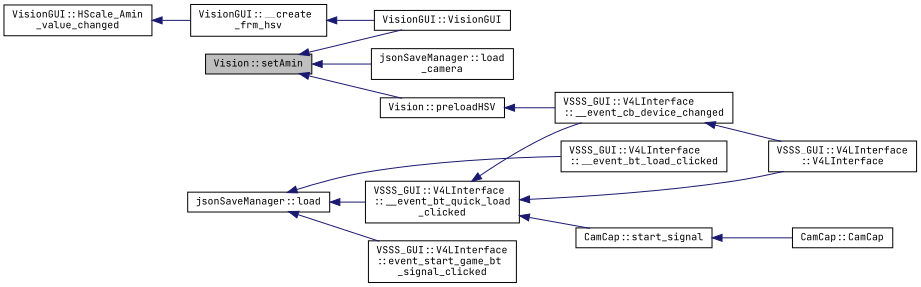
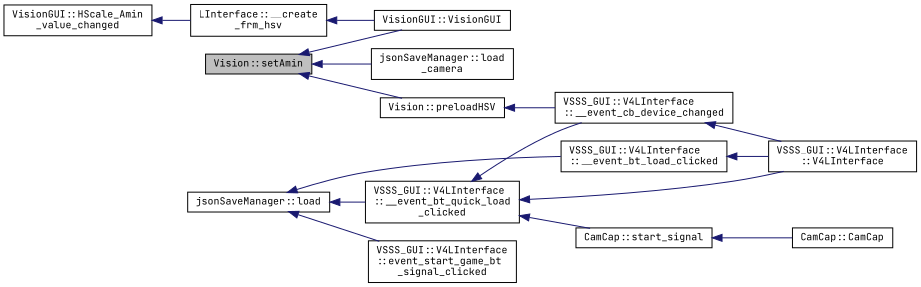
(259, 20) -> (259, 20)
none -> (753, 156)
